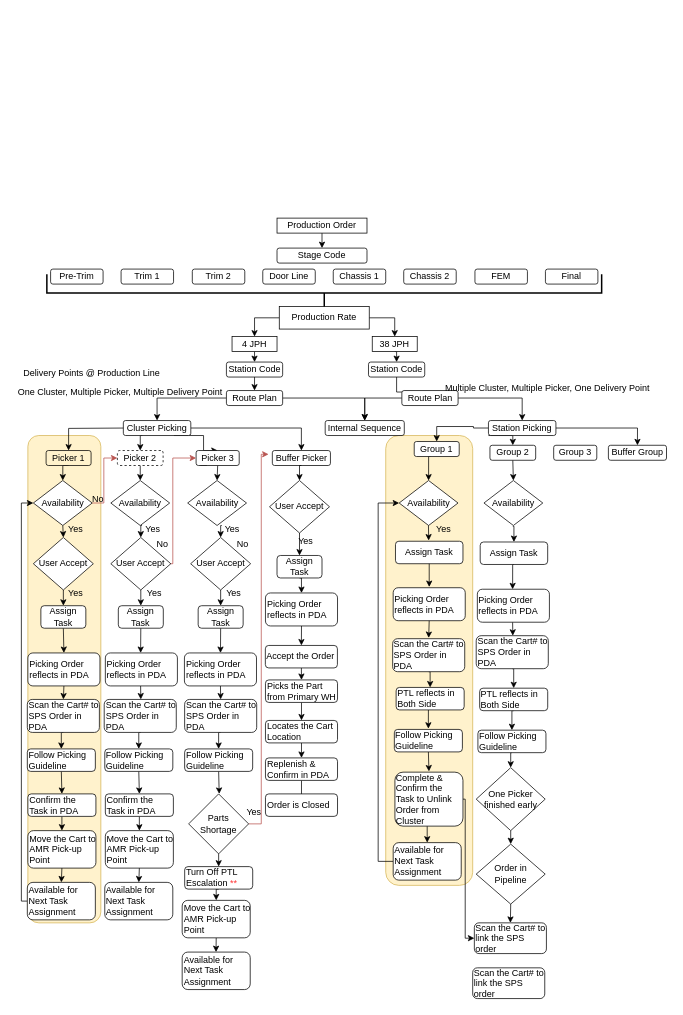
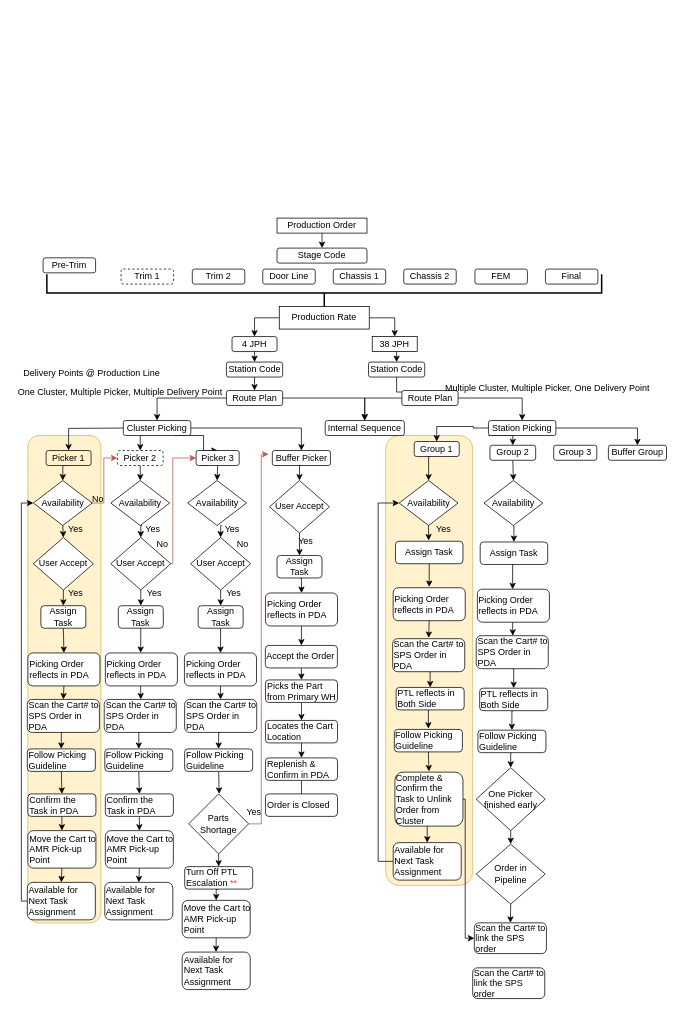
(77, 276) -> (69, 265)
(147, 276) -> (147, 276)
(255, 344) -> (255, 344)
